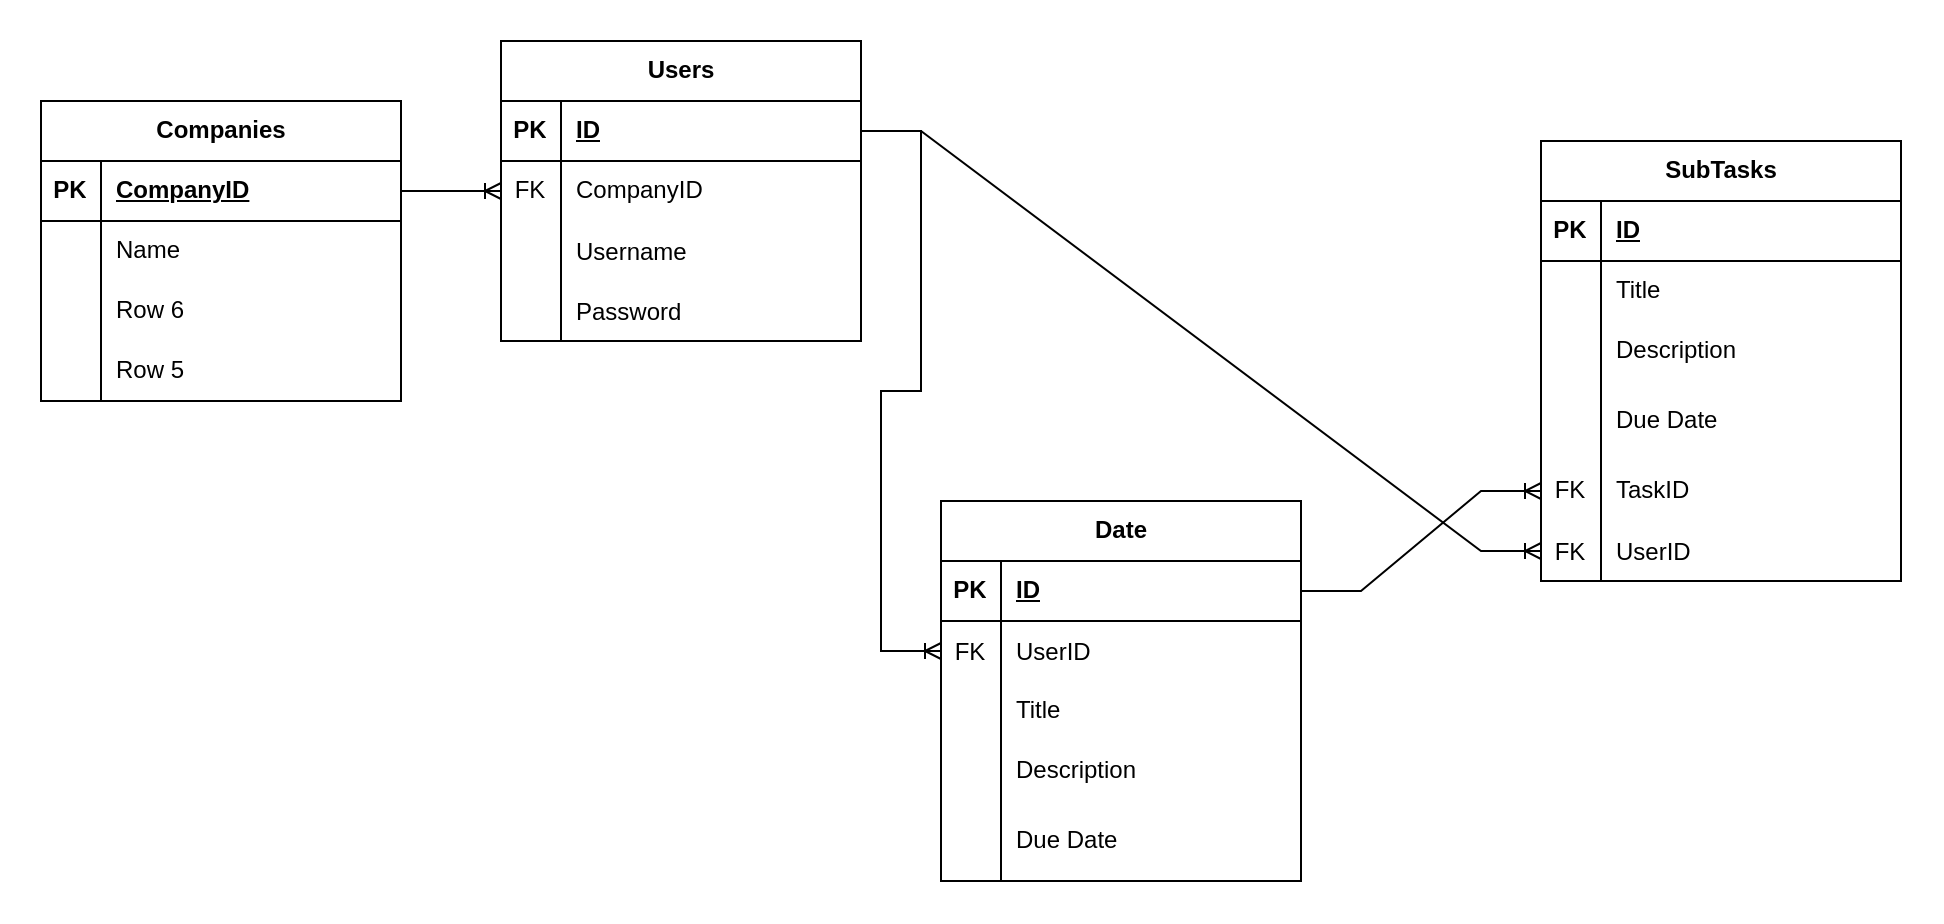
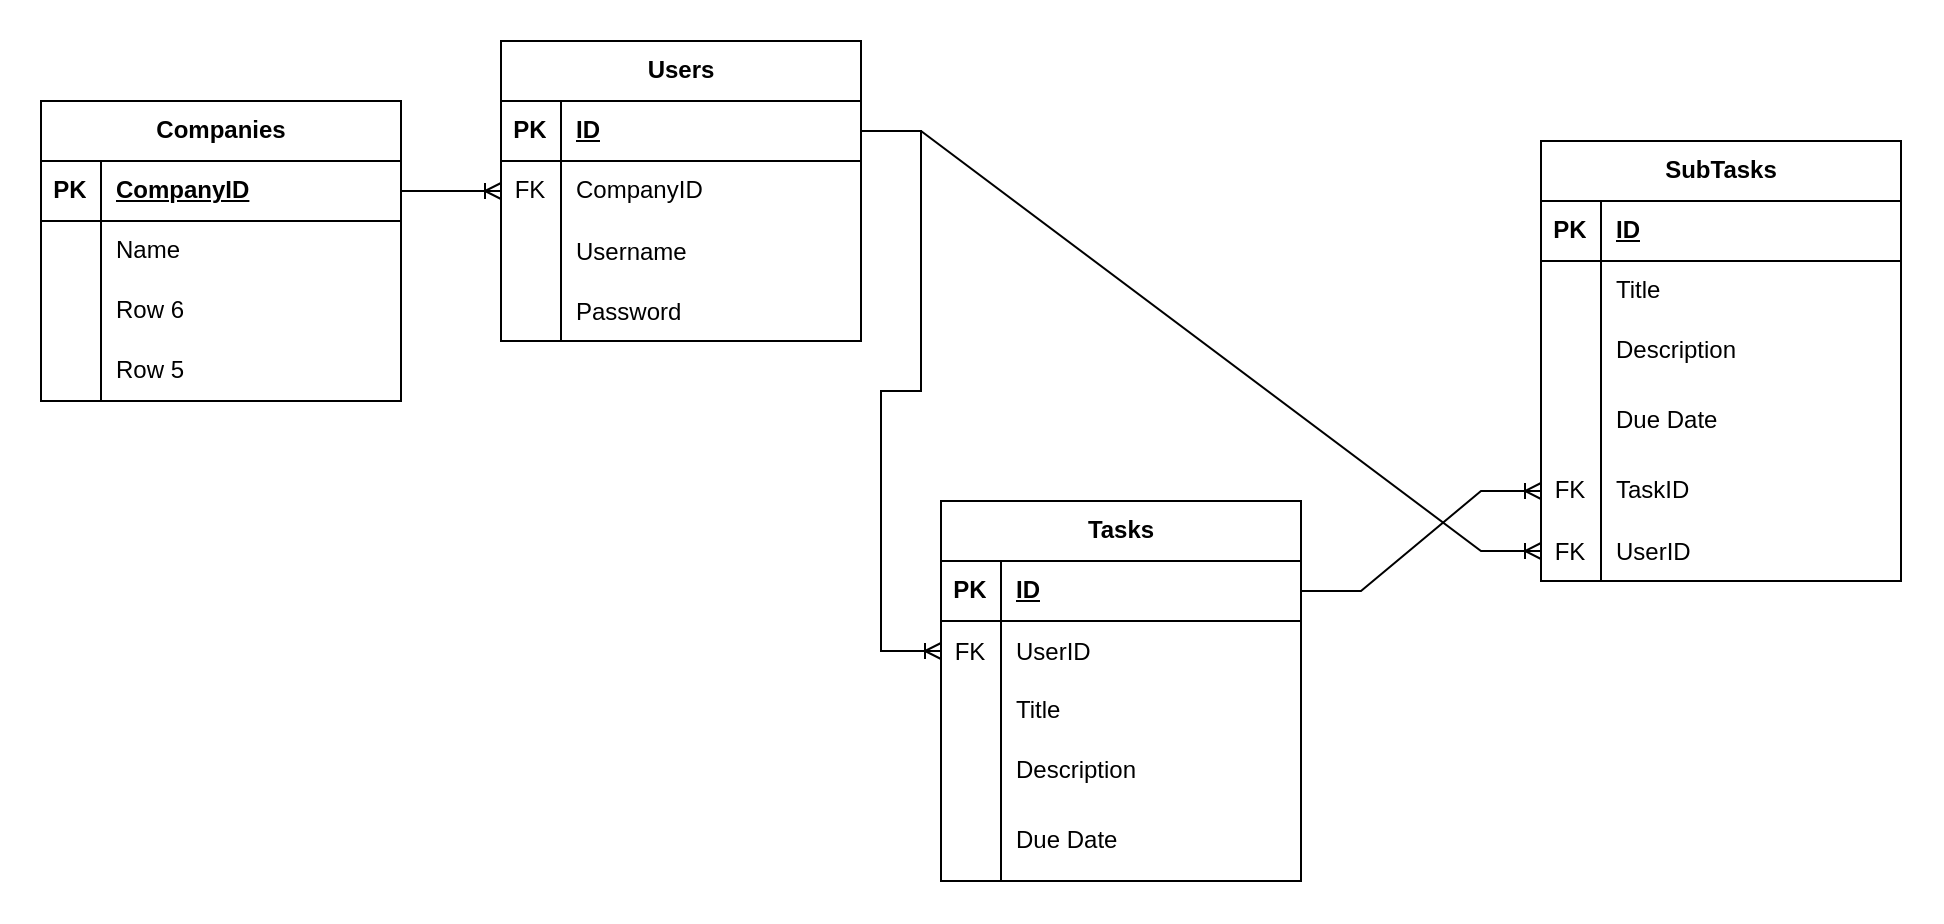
(1122, 531) -> (1122, 531)
